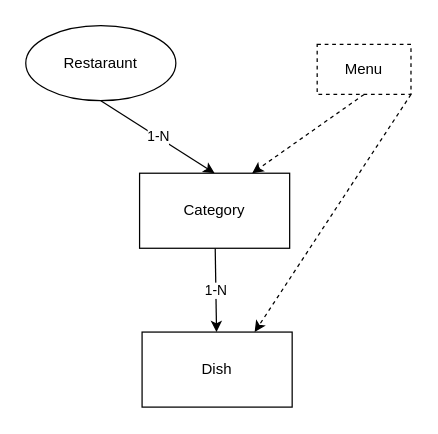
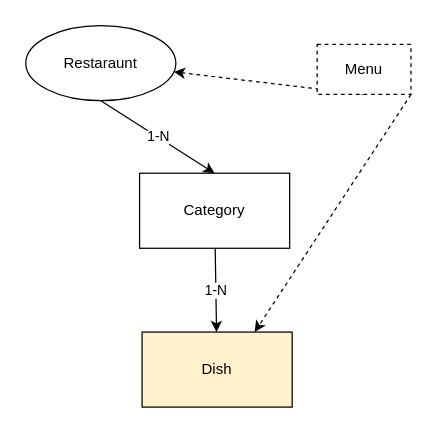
(311, 131) -> (250, 81)
(217, 369) -> (217, 369)
